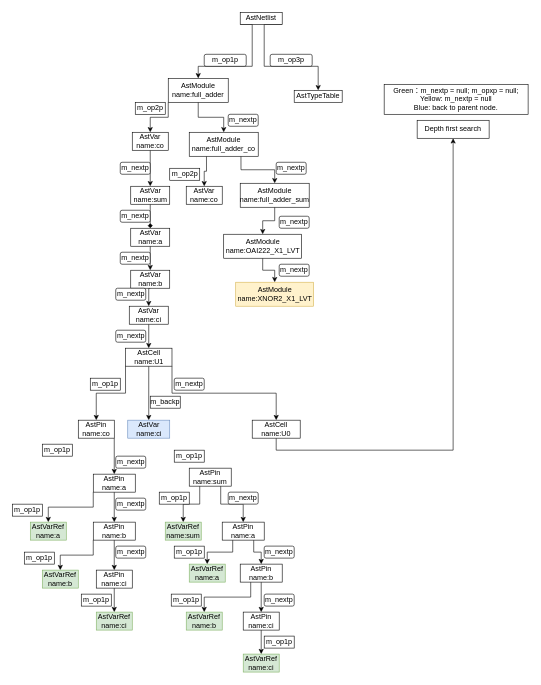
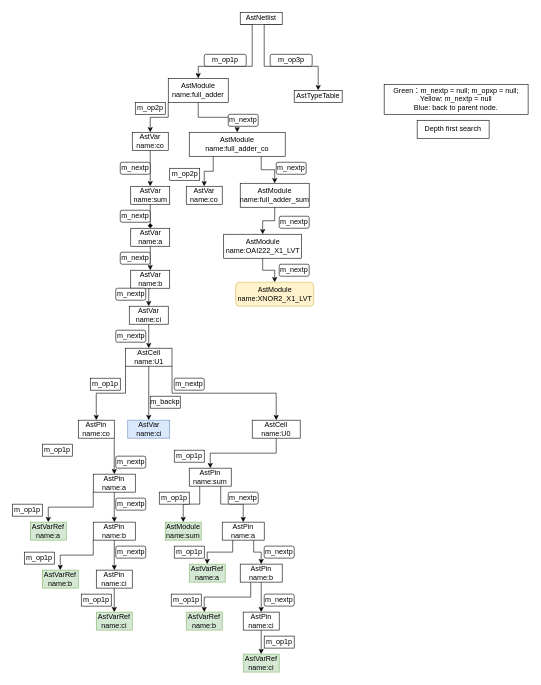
(453, 143) -> (210, 455)
(224, 144) -> (237, 144)
(275, 294) -> (275, 294)
(183, 531) -> (183, 531)
